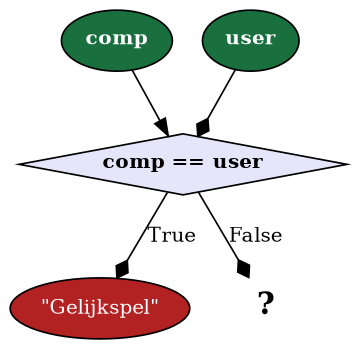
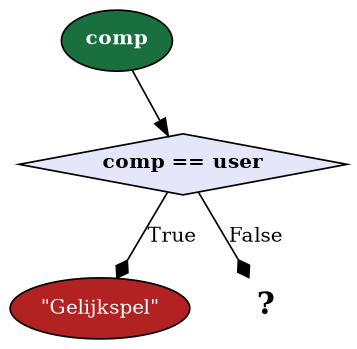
(251, 41) -> none
